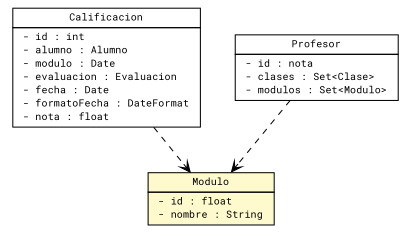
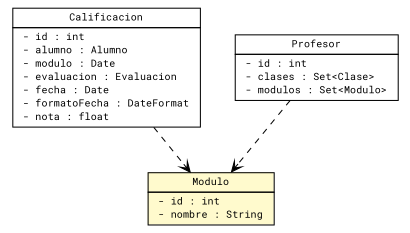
(280, 64) -> (277, 64)
(196, 201) -> (190, 201)
